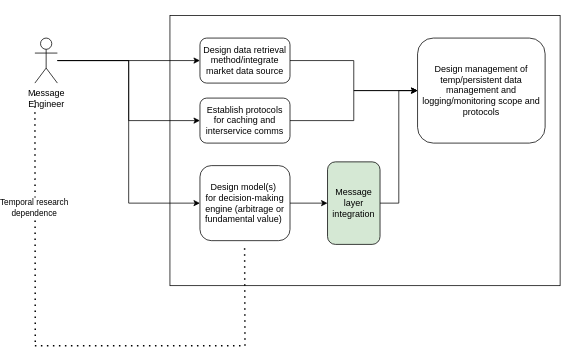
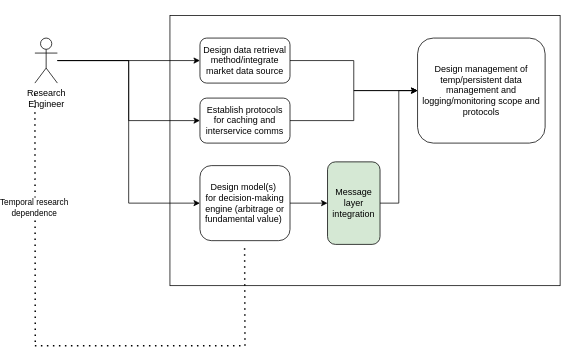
(47, 99) -> (47, 99)
